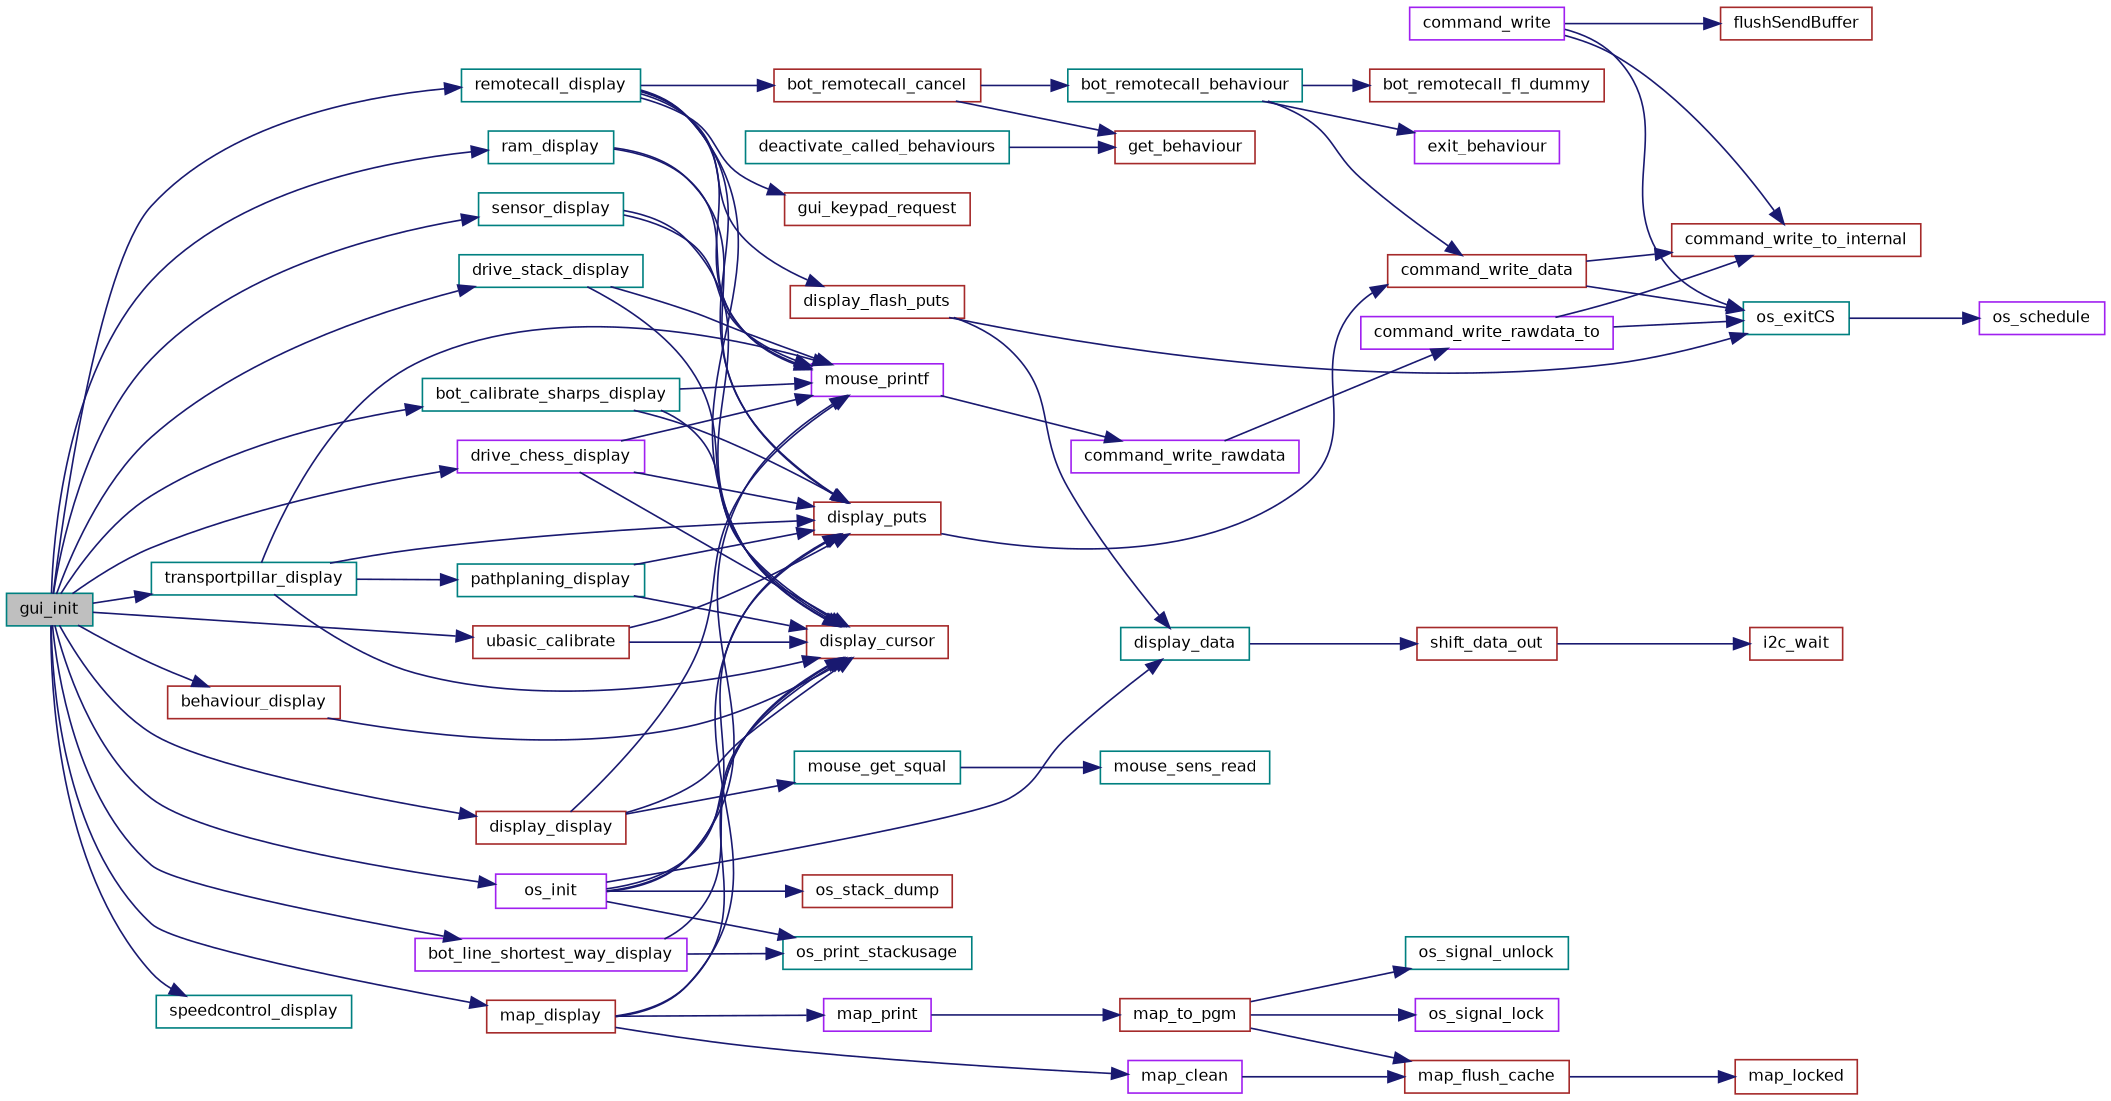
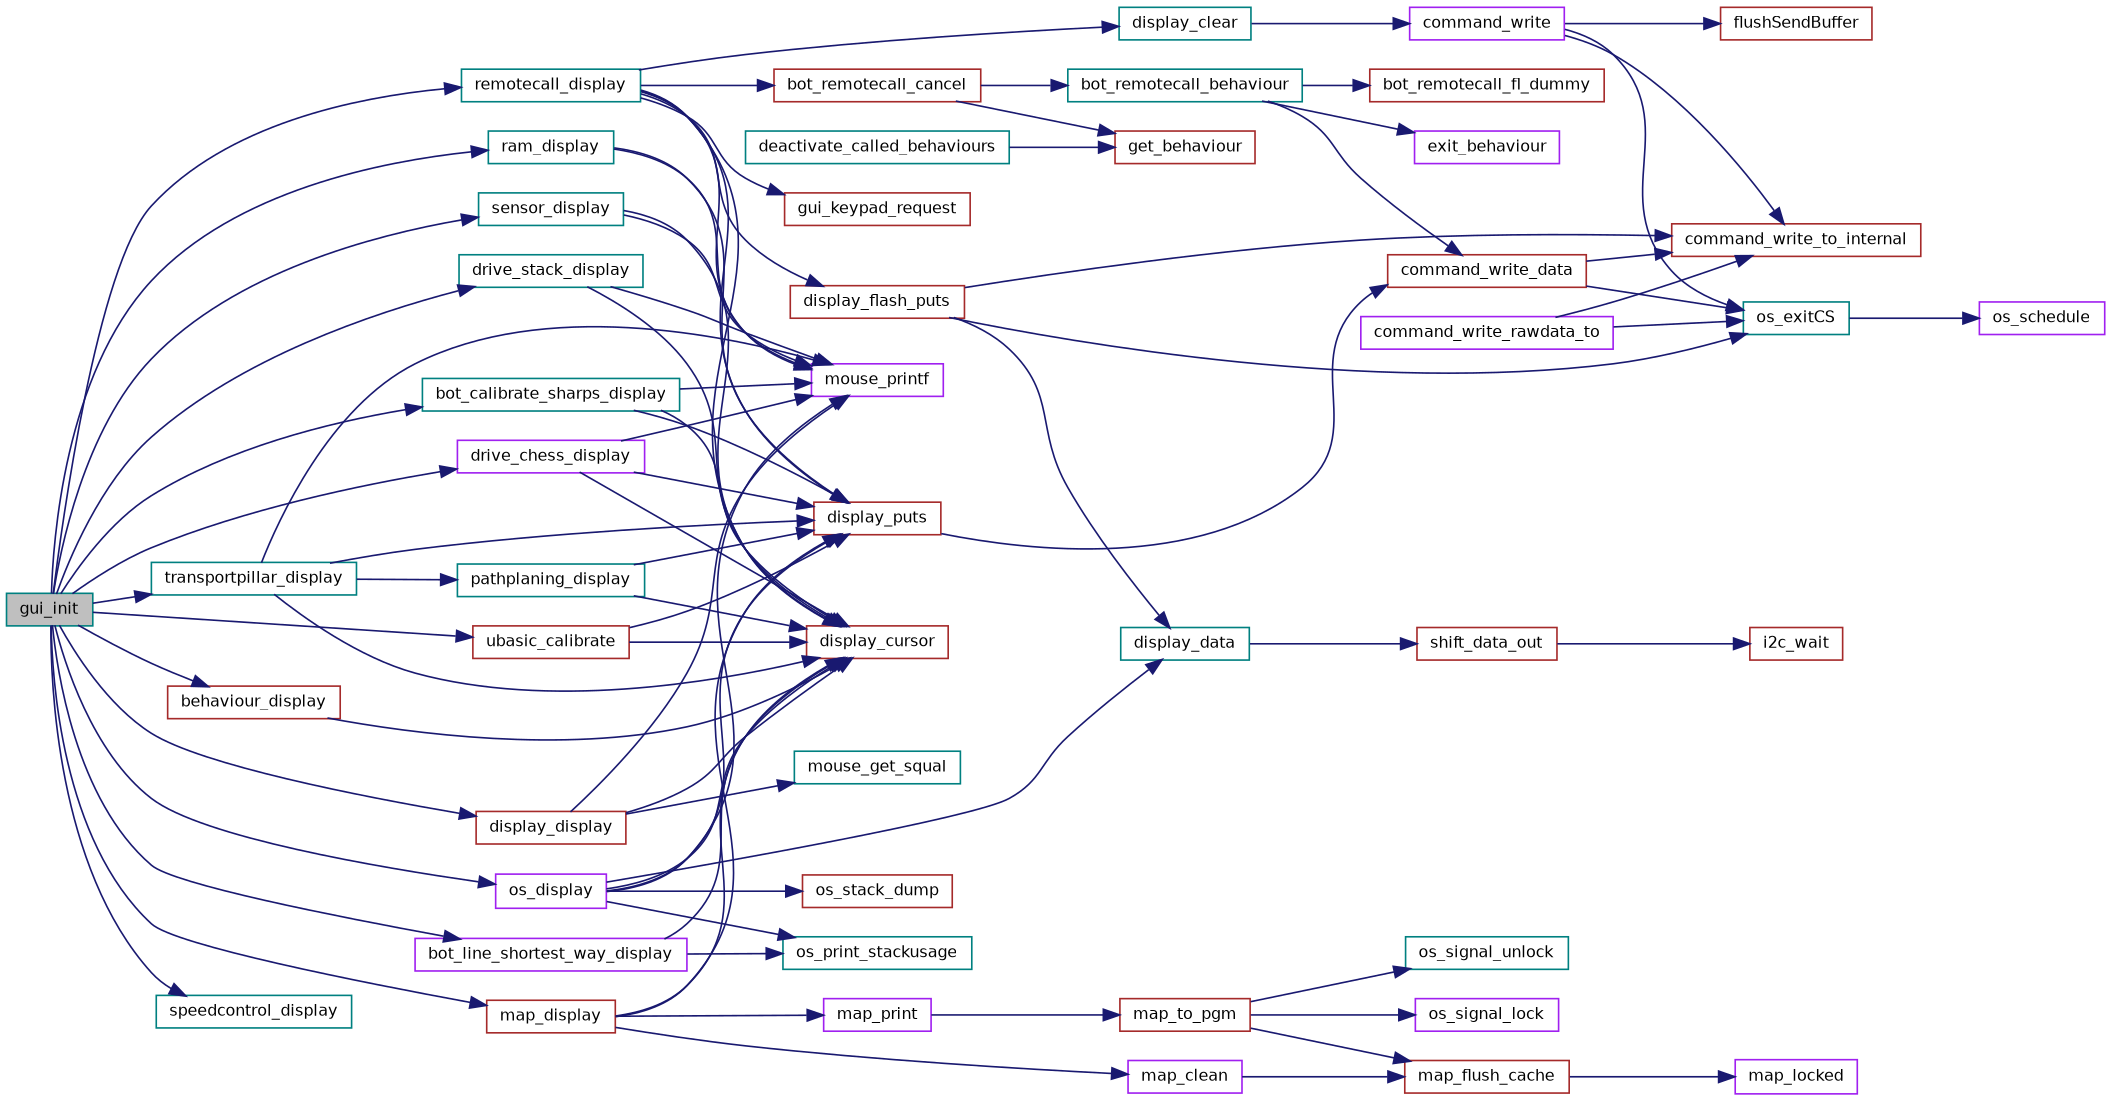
none -> (1185, 24)
none -> (1309, 244)
(1185, 457) -> none
(1185, 767) -> none
(551, 891) -> (551, 891)
(1796, 1077) -> (1796, 1077)
